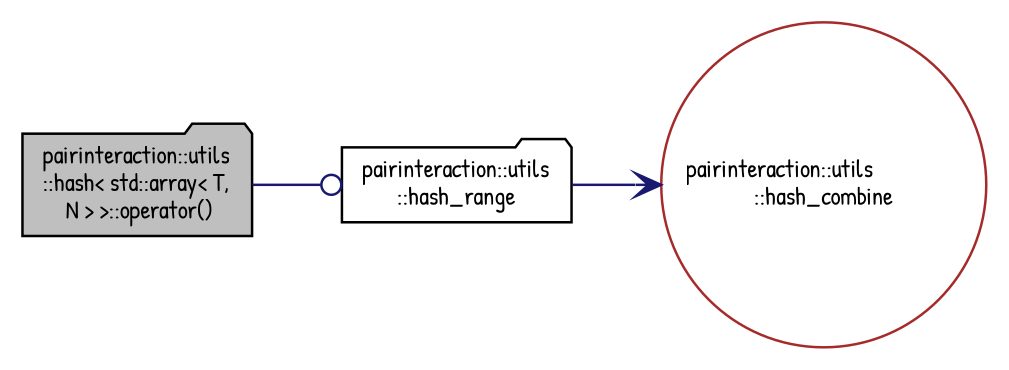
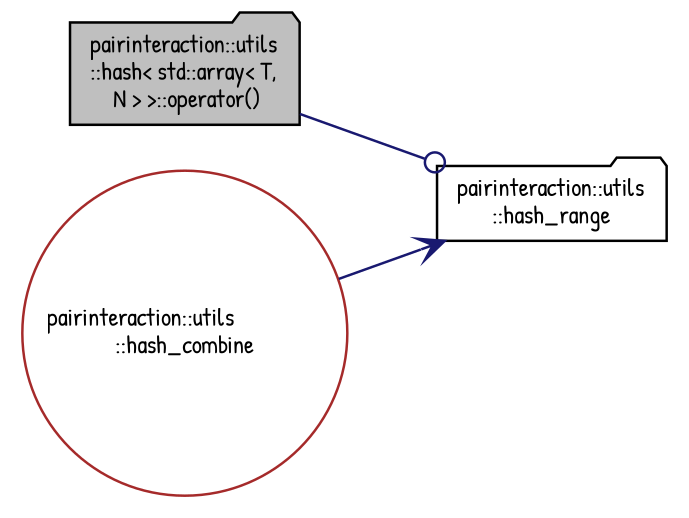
(604, 185) -> (380, 264)
